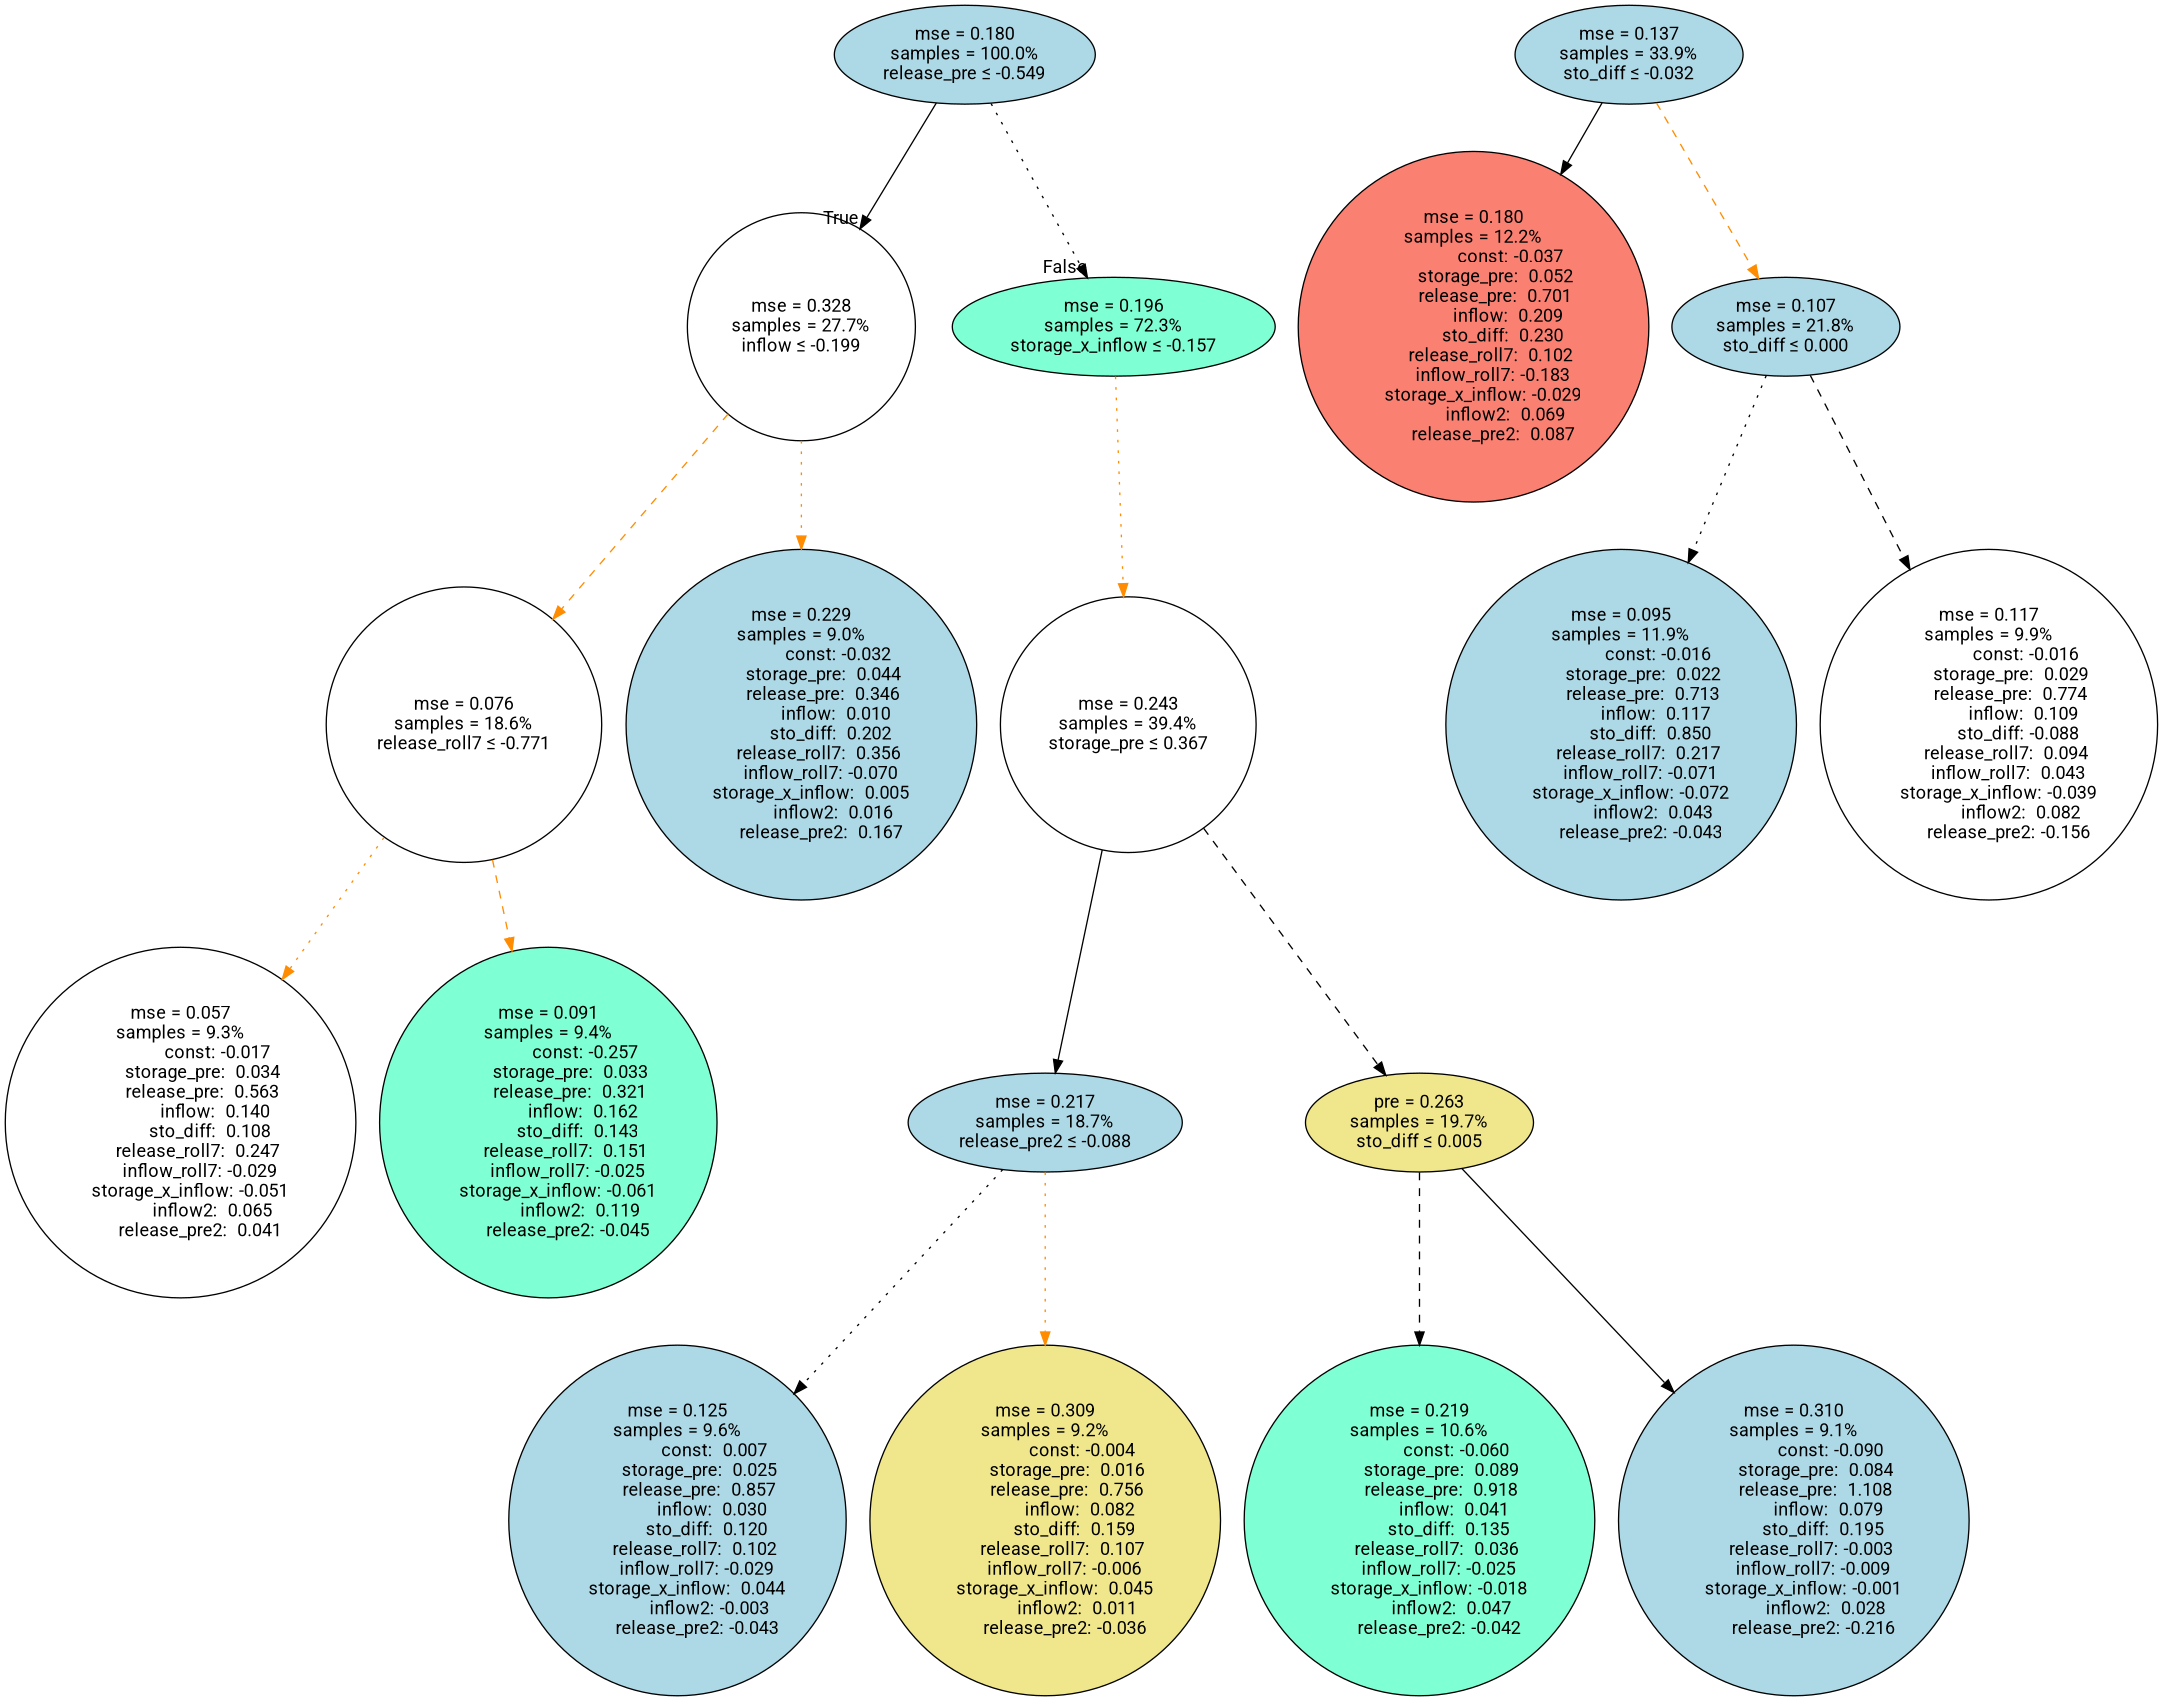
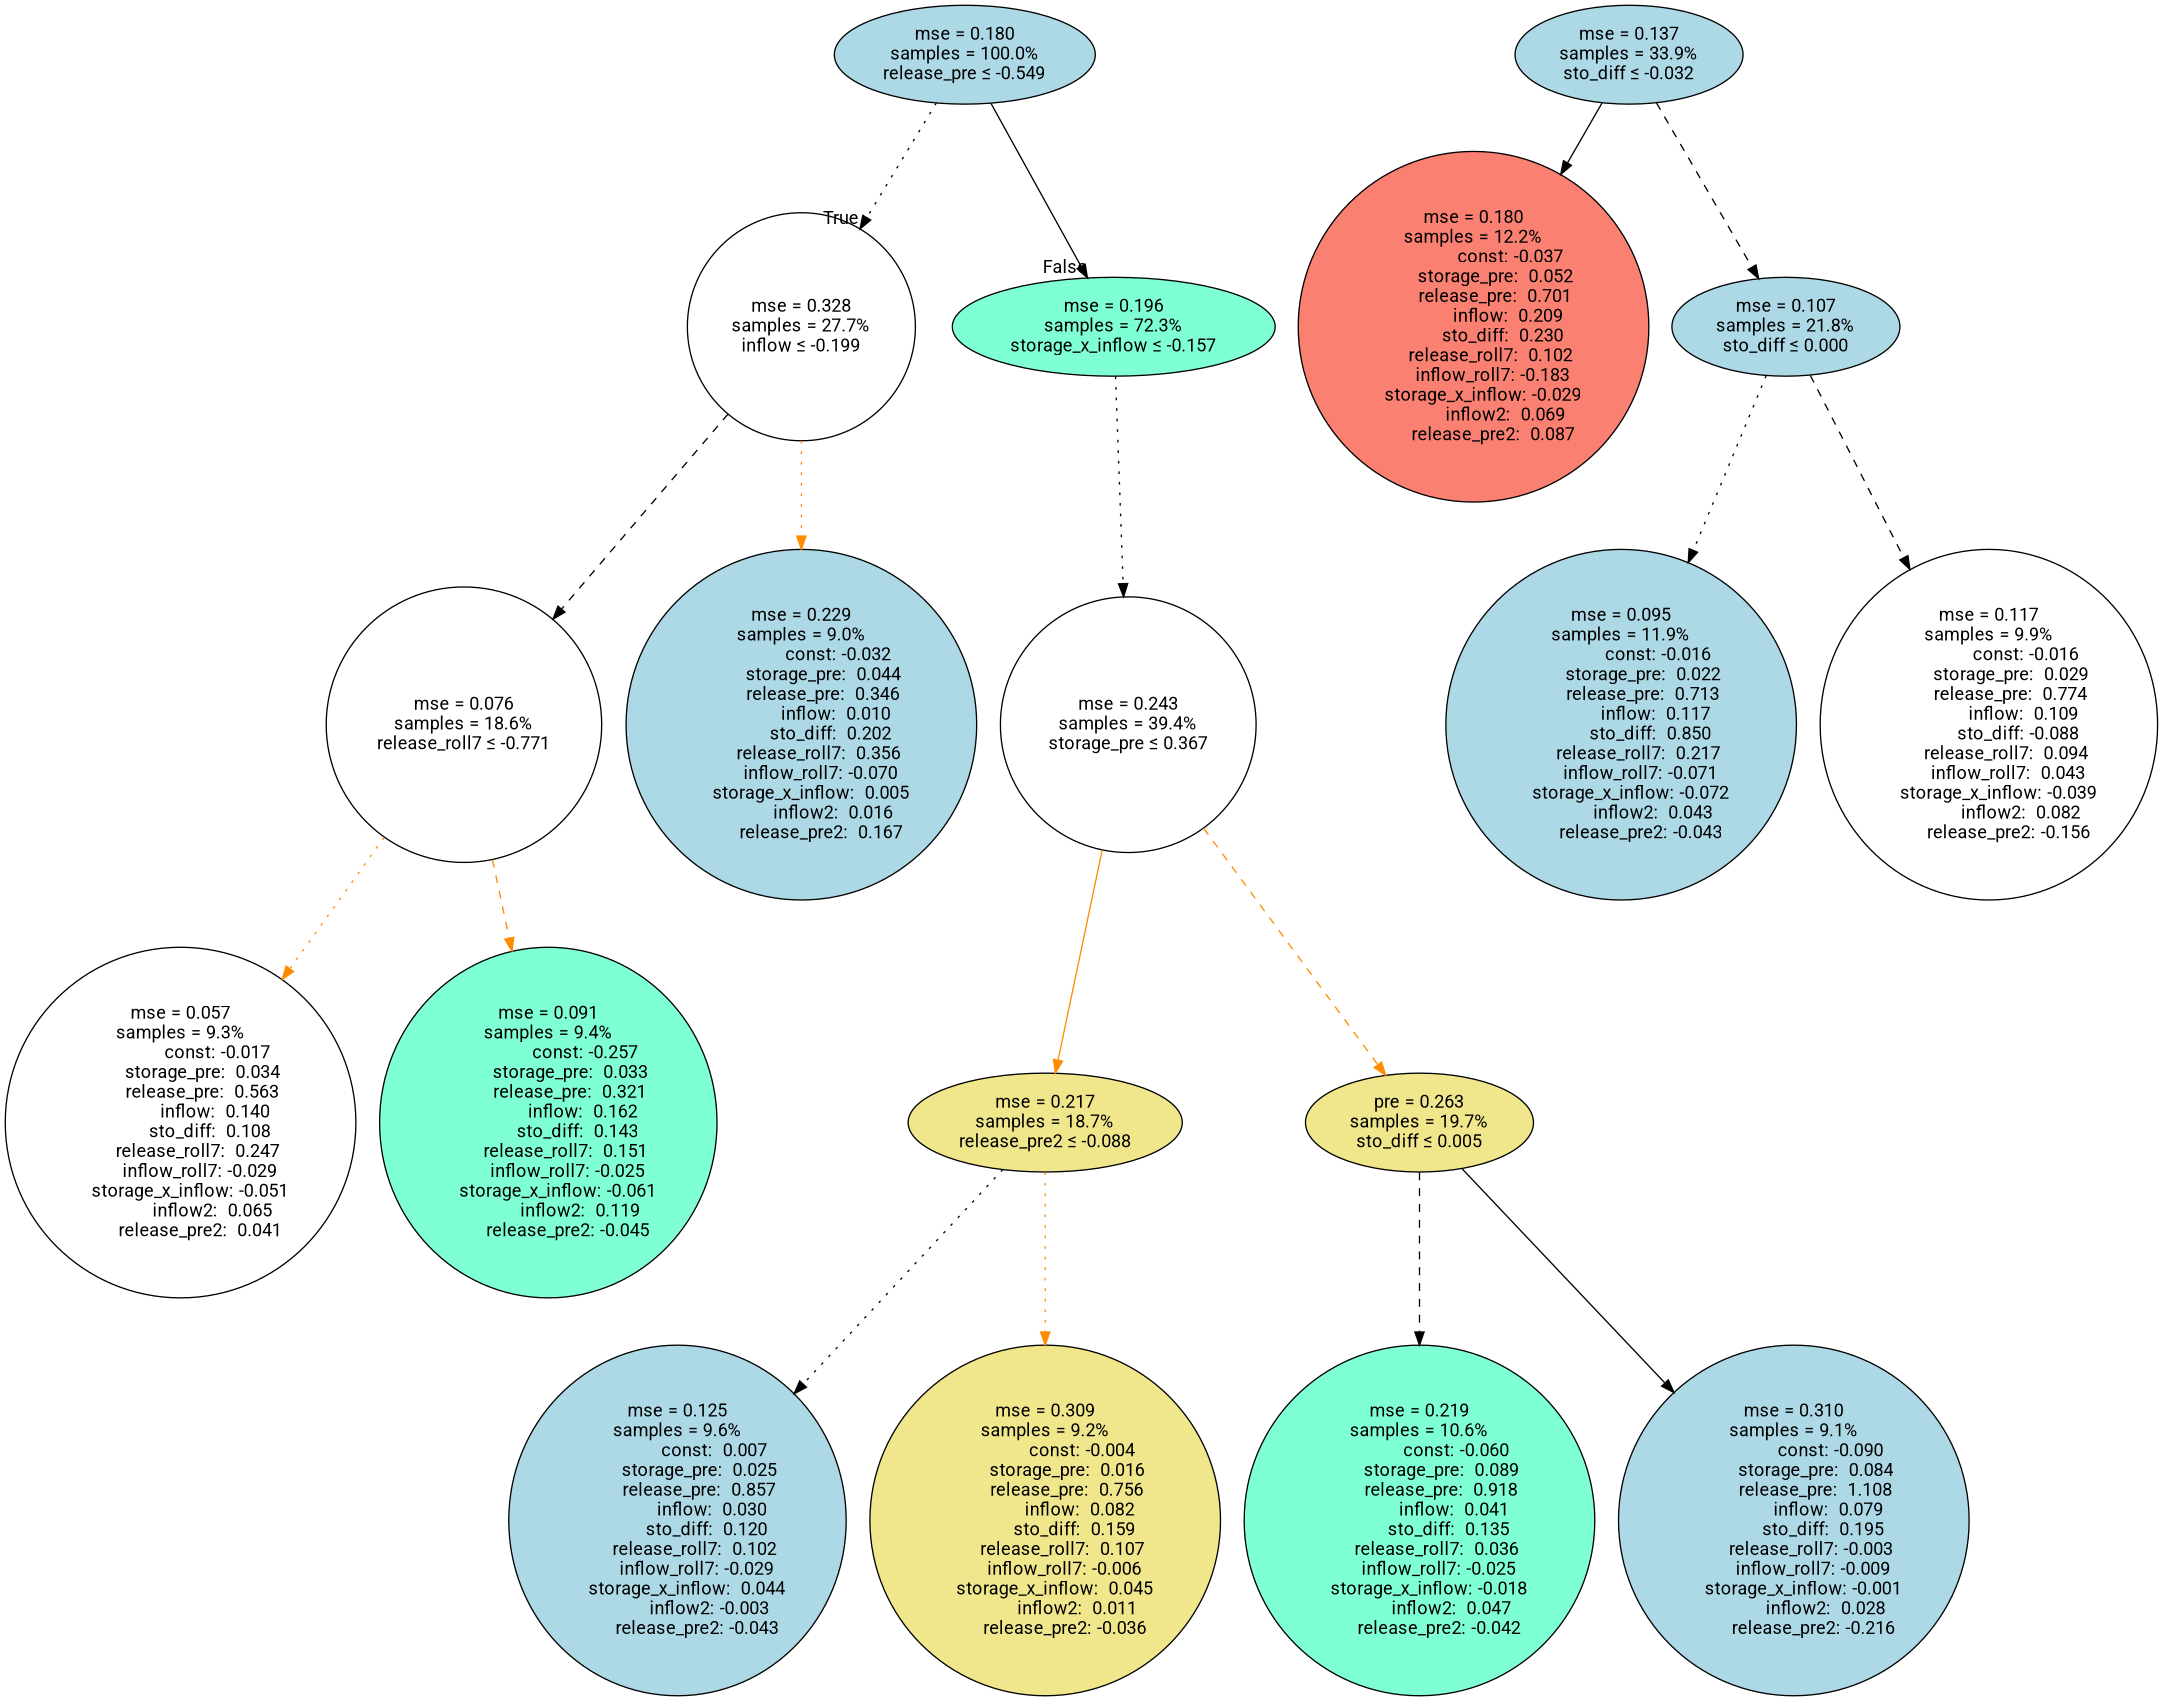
(902, 160) -> (902, 160)
(1036, 185) -> (1036, 185)
(1704, 185) -> (1704, 185)
(1119, 480) -> (1119, 480)
(645, 511) -> (645, 511)
(1291, 947) -> (1291, 947)
(1080, 955) -> (1080, 955)
(1045, 1123) -> (1045, 1123)
